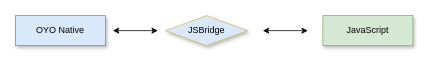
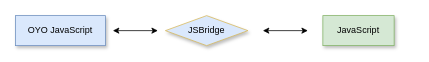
(60, 30) -> (60, 30)
(368, 30) -> (359, 30)
